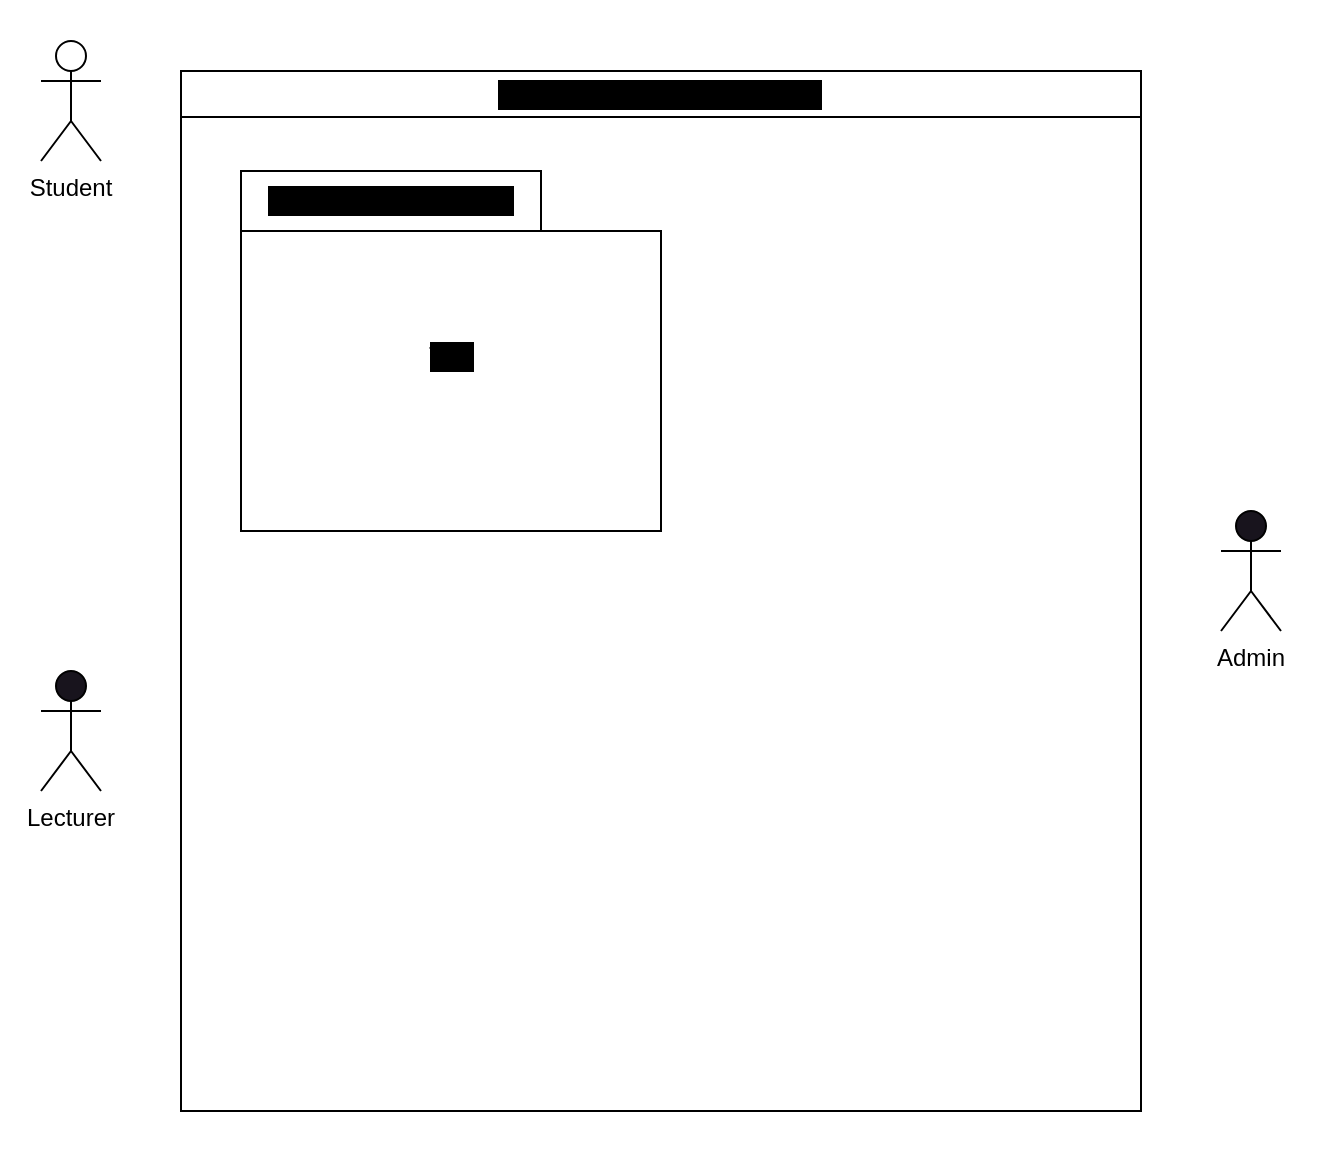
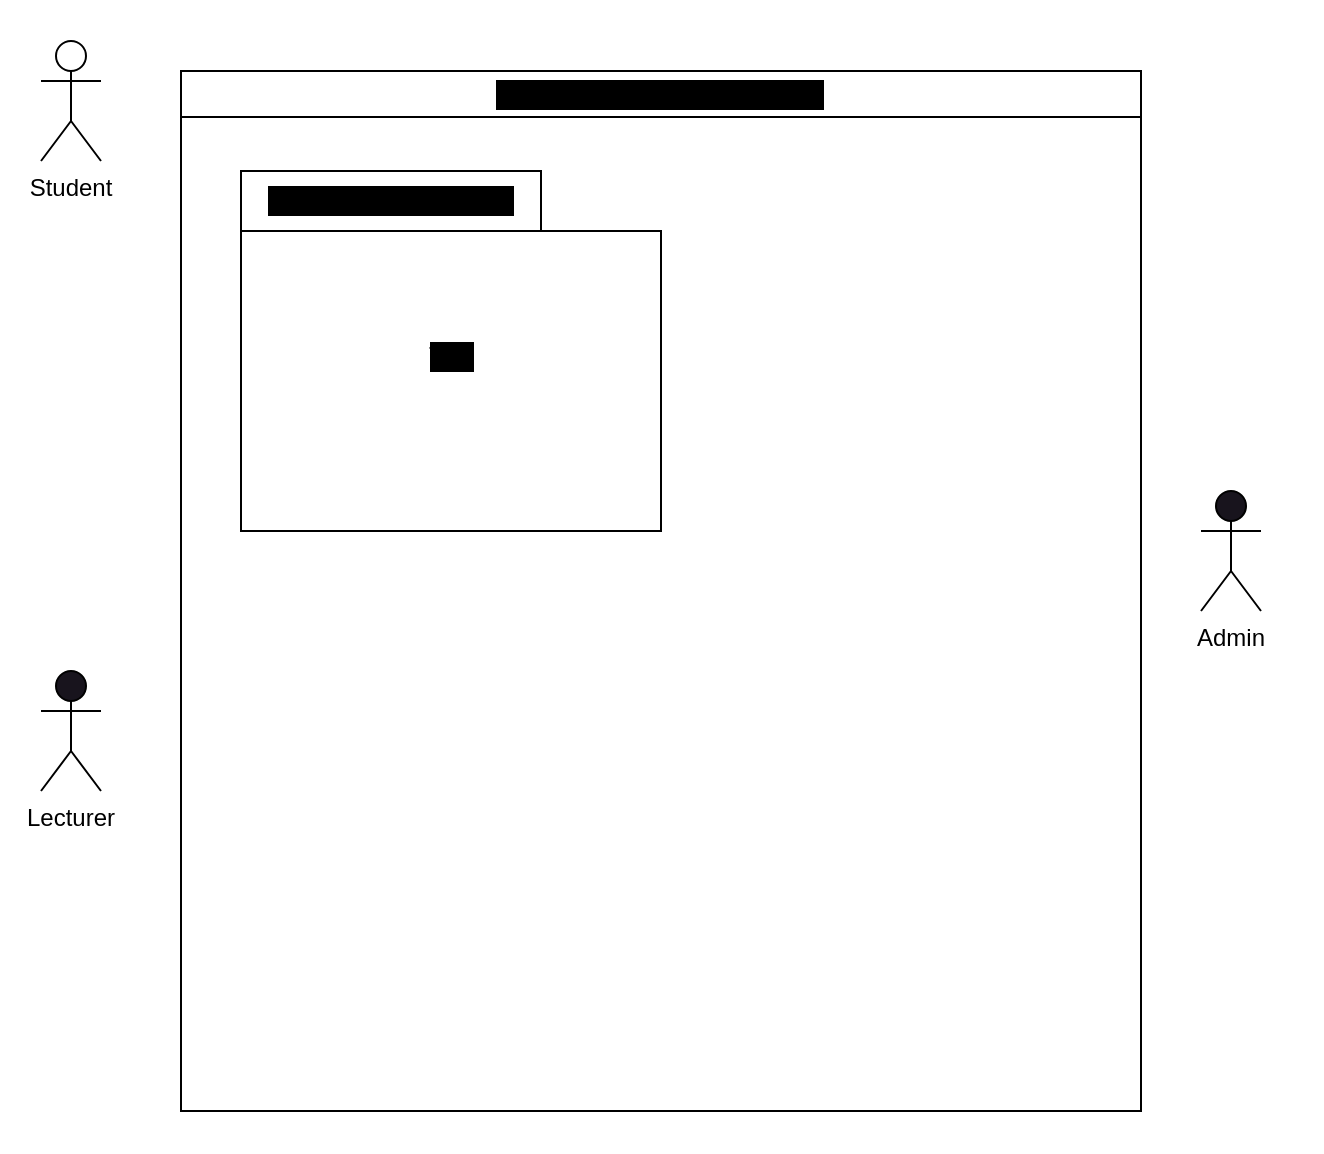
(661, 95) -> (661, 95)
(1251, 571) -> (1231, 551)
